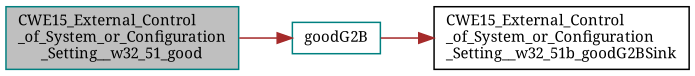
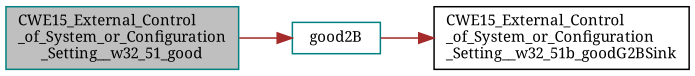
(336, 38) -> (336, 38)
